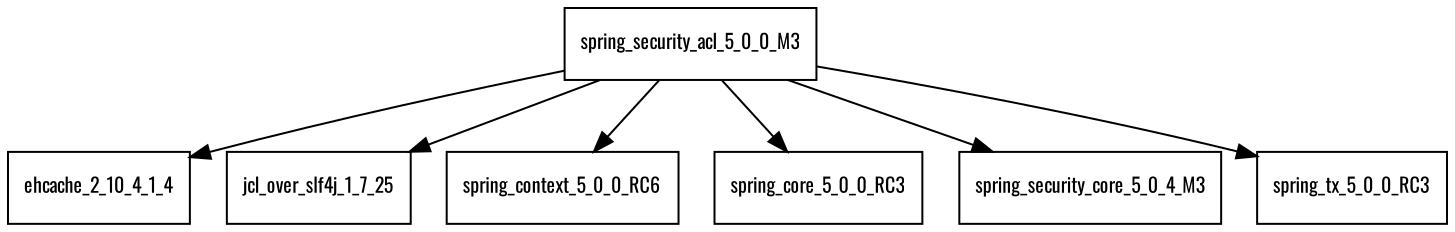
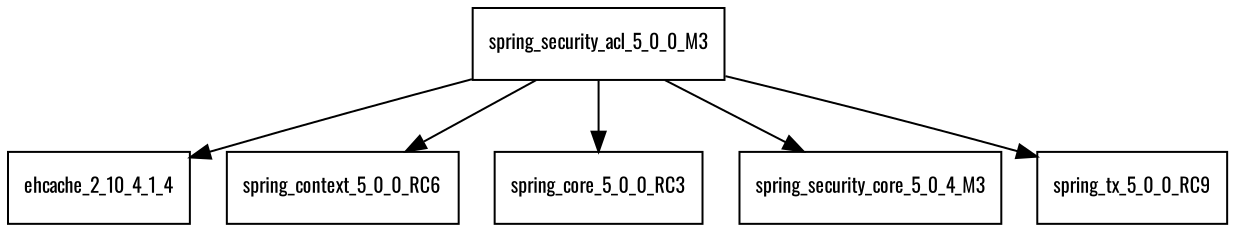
(319, 188) -> none
(1352, 188) -> (1132, 188)
